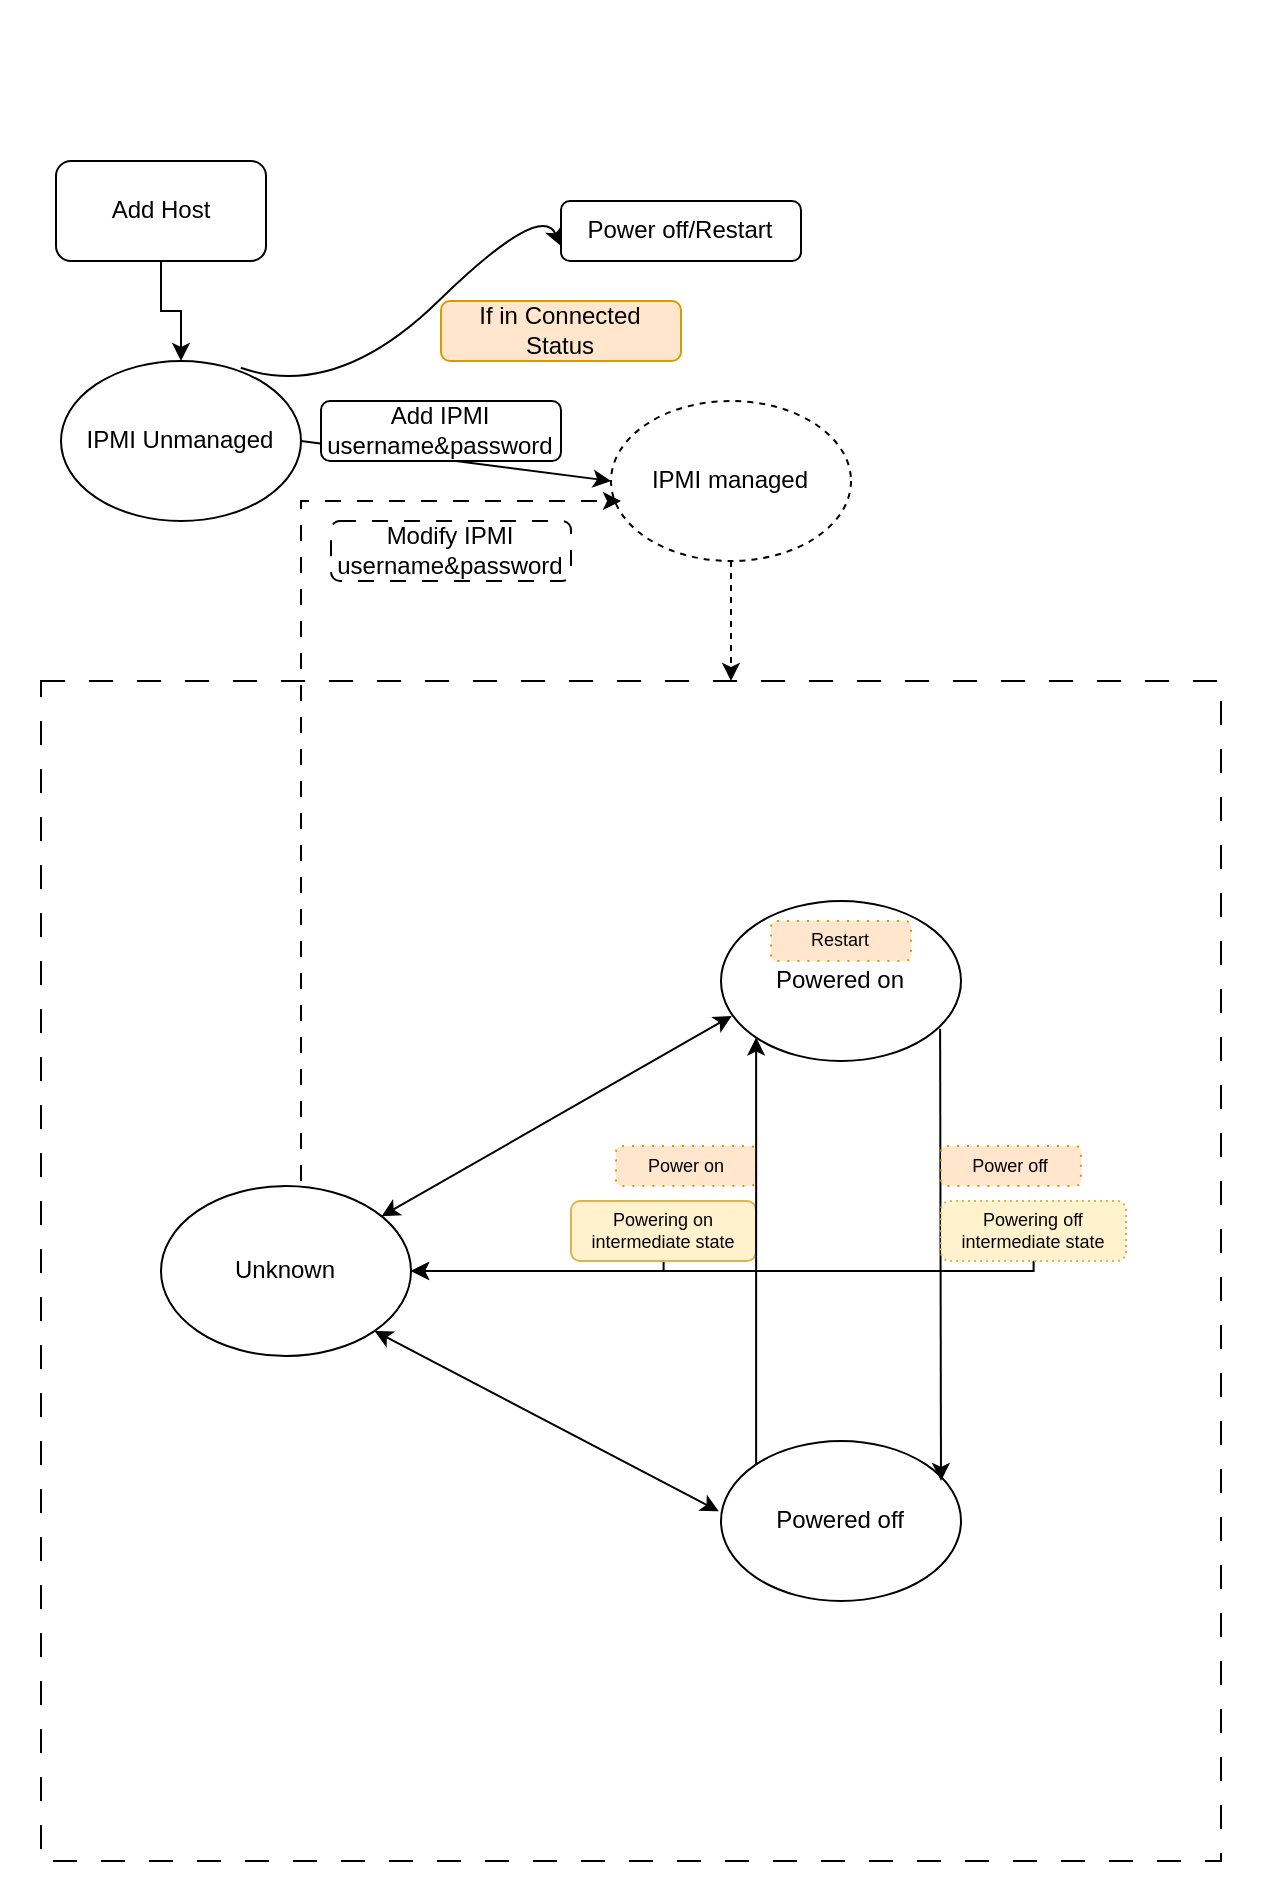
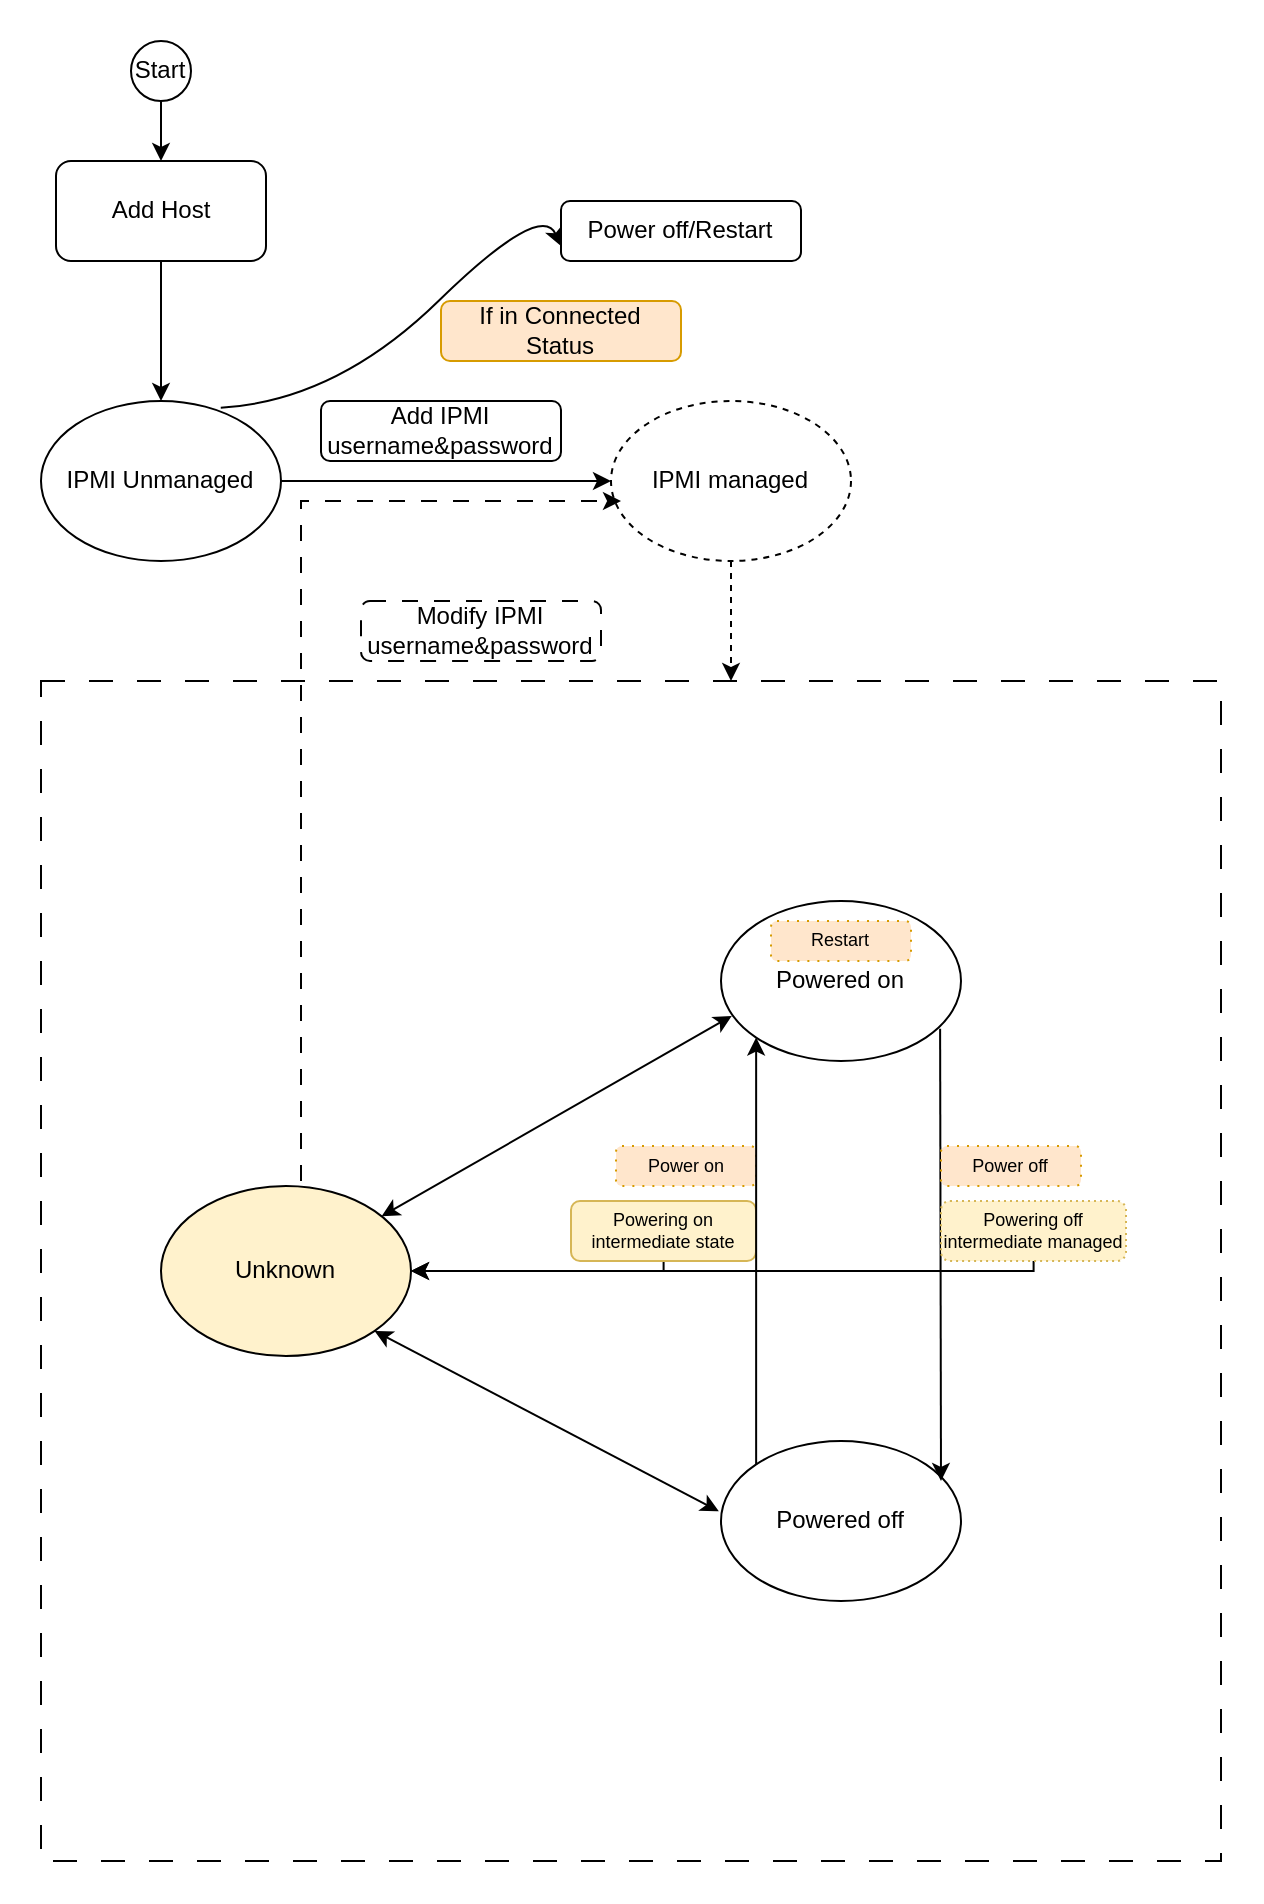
none -> (161, 71)
none -> (161, 124)
(181, 441) -> (161, 481)
(451, 551) -> (481, 631)
(1034, 1231) -> (1034, 1231)
(286, 1271) -> (286, 1271)
